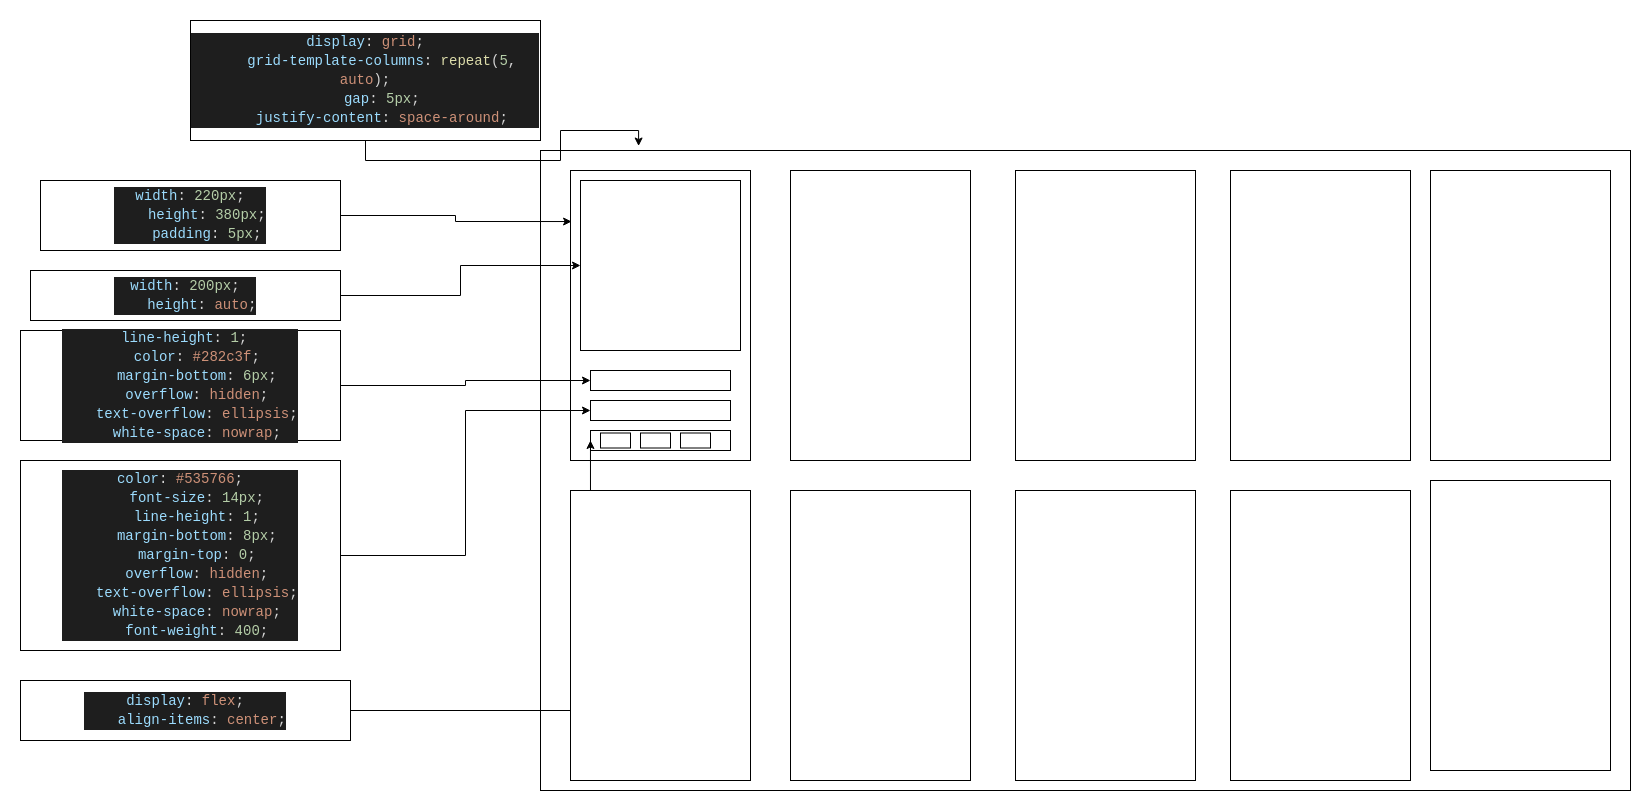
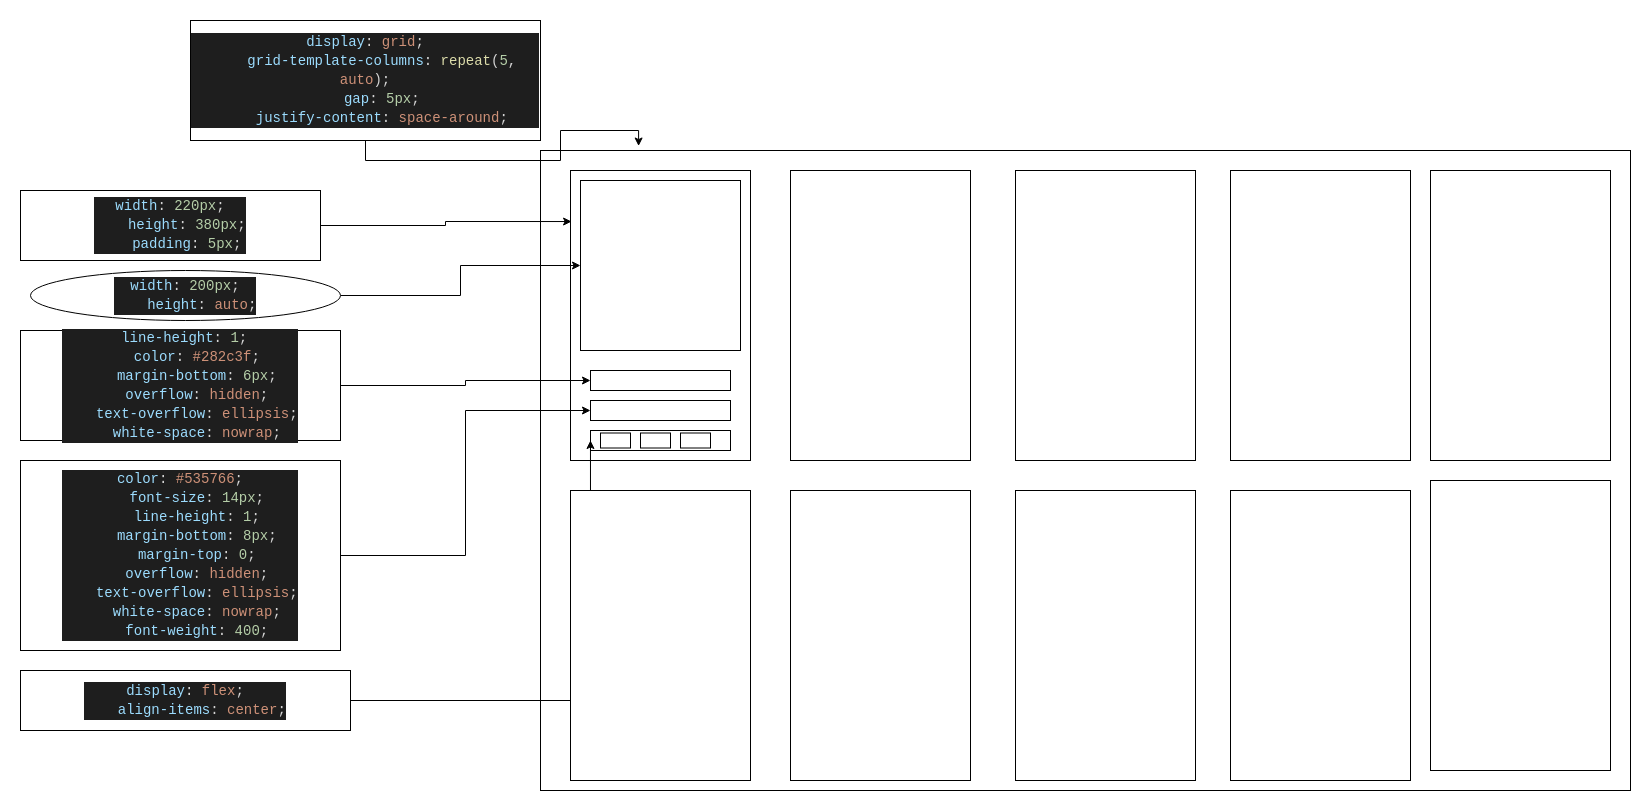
(191, 216) -> (171, 226)
(186, 296) -> (186, 296)
(186, 711) -> (186, 701)
